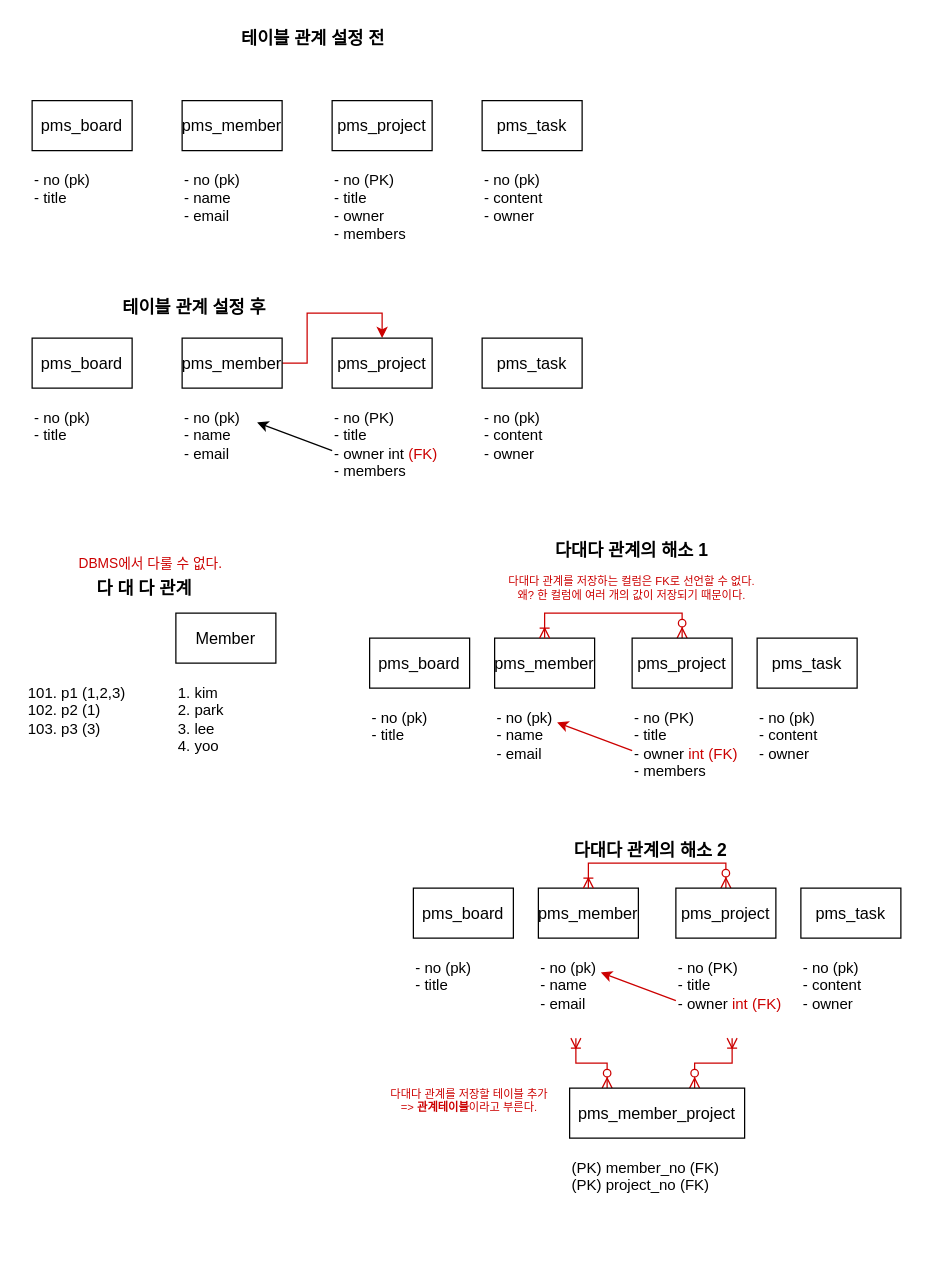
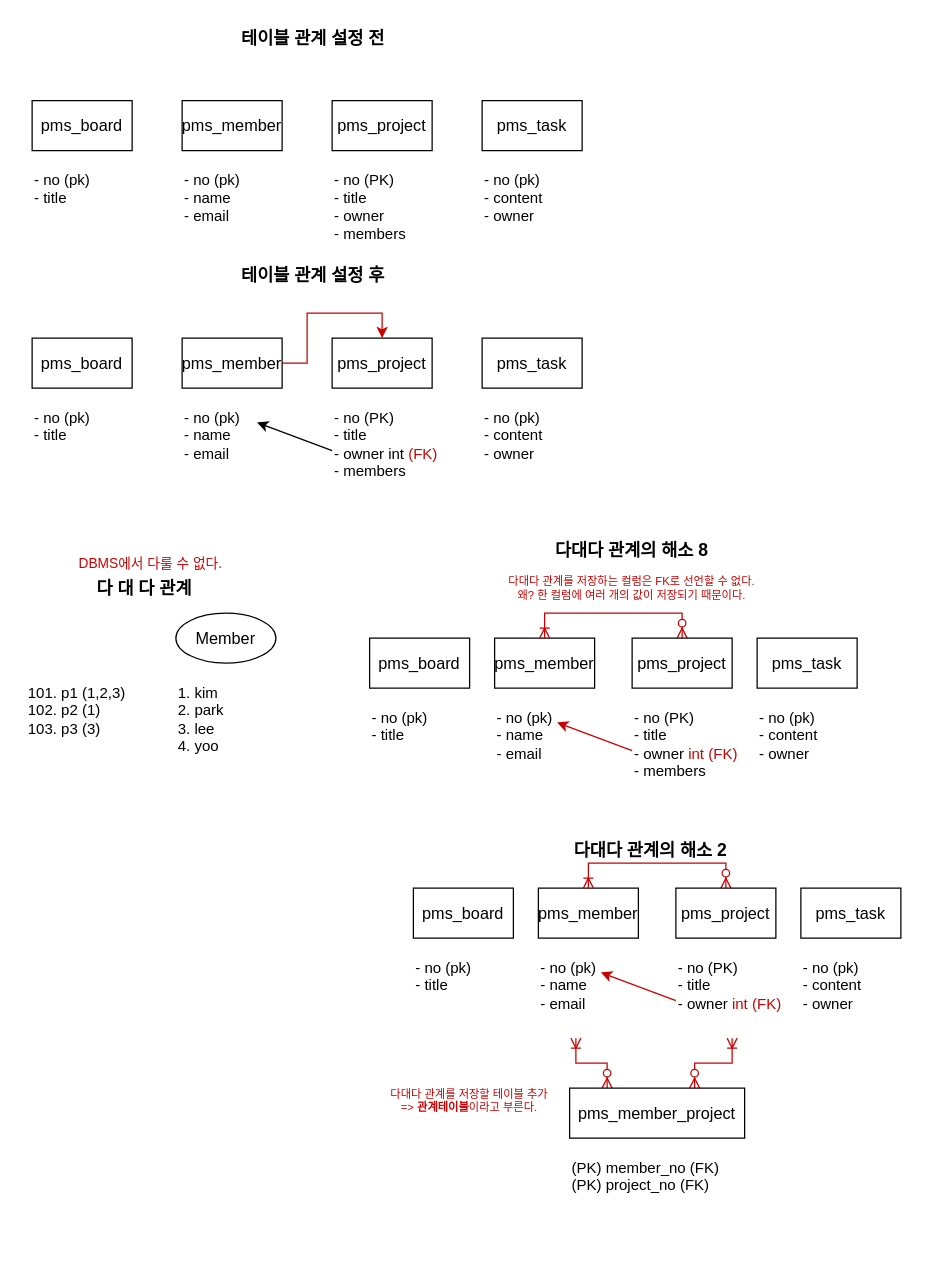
(194, 307) -> (313, 276)
(632, 551) -> (632, 551)
(226, 638) -> (226, 638)
